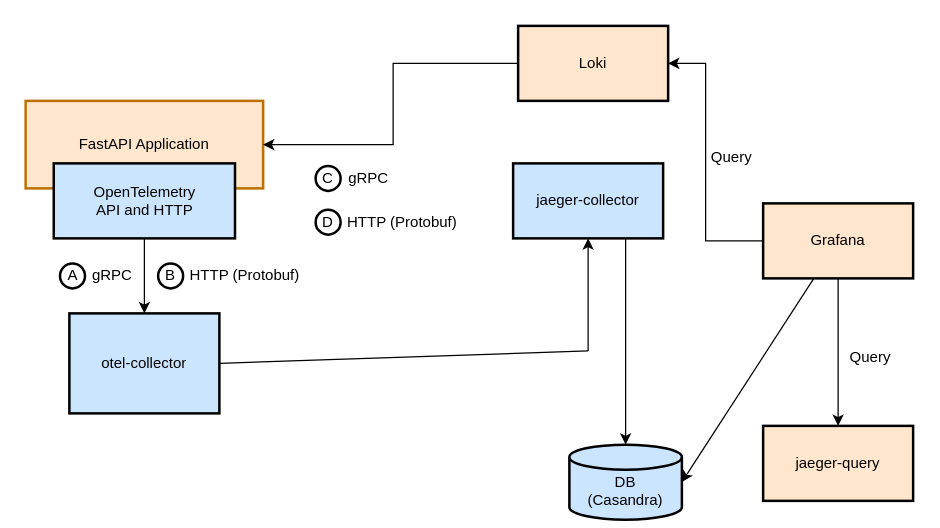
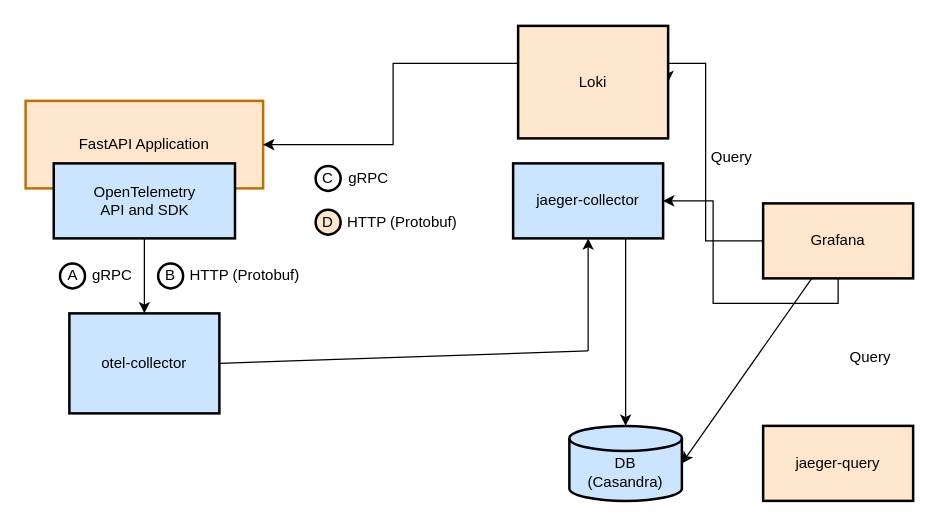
(593, 63) -> (593, 82)
(145, 201) -> (145, 201)
(328, 222) -> (328, 222)
(838, 359) -> (713, 270)
(626, 482) -> (626, 463)
